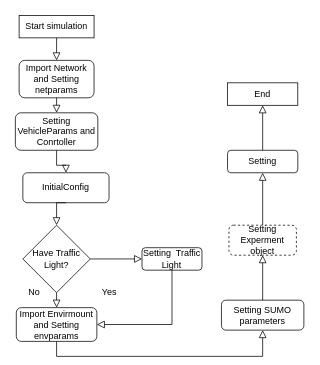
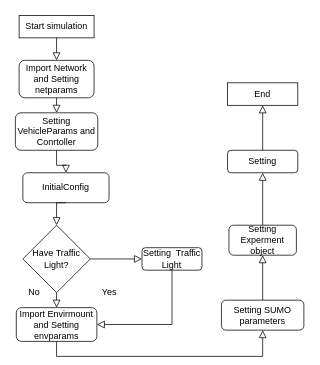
(263, 240) -> (263, 240)
